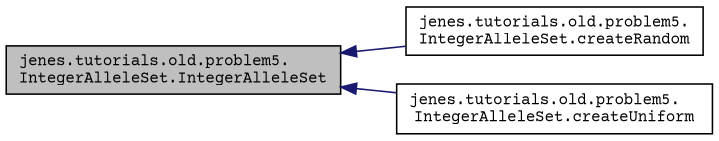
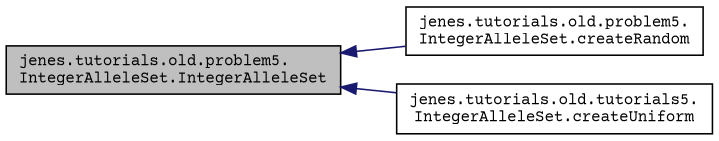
(555, 109) -> (555, 109)
